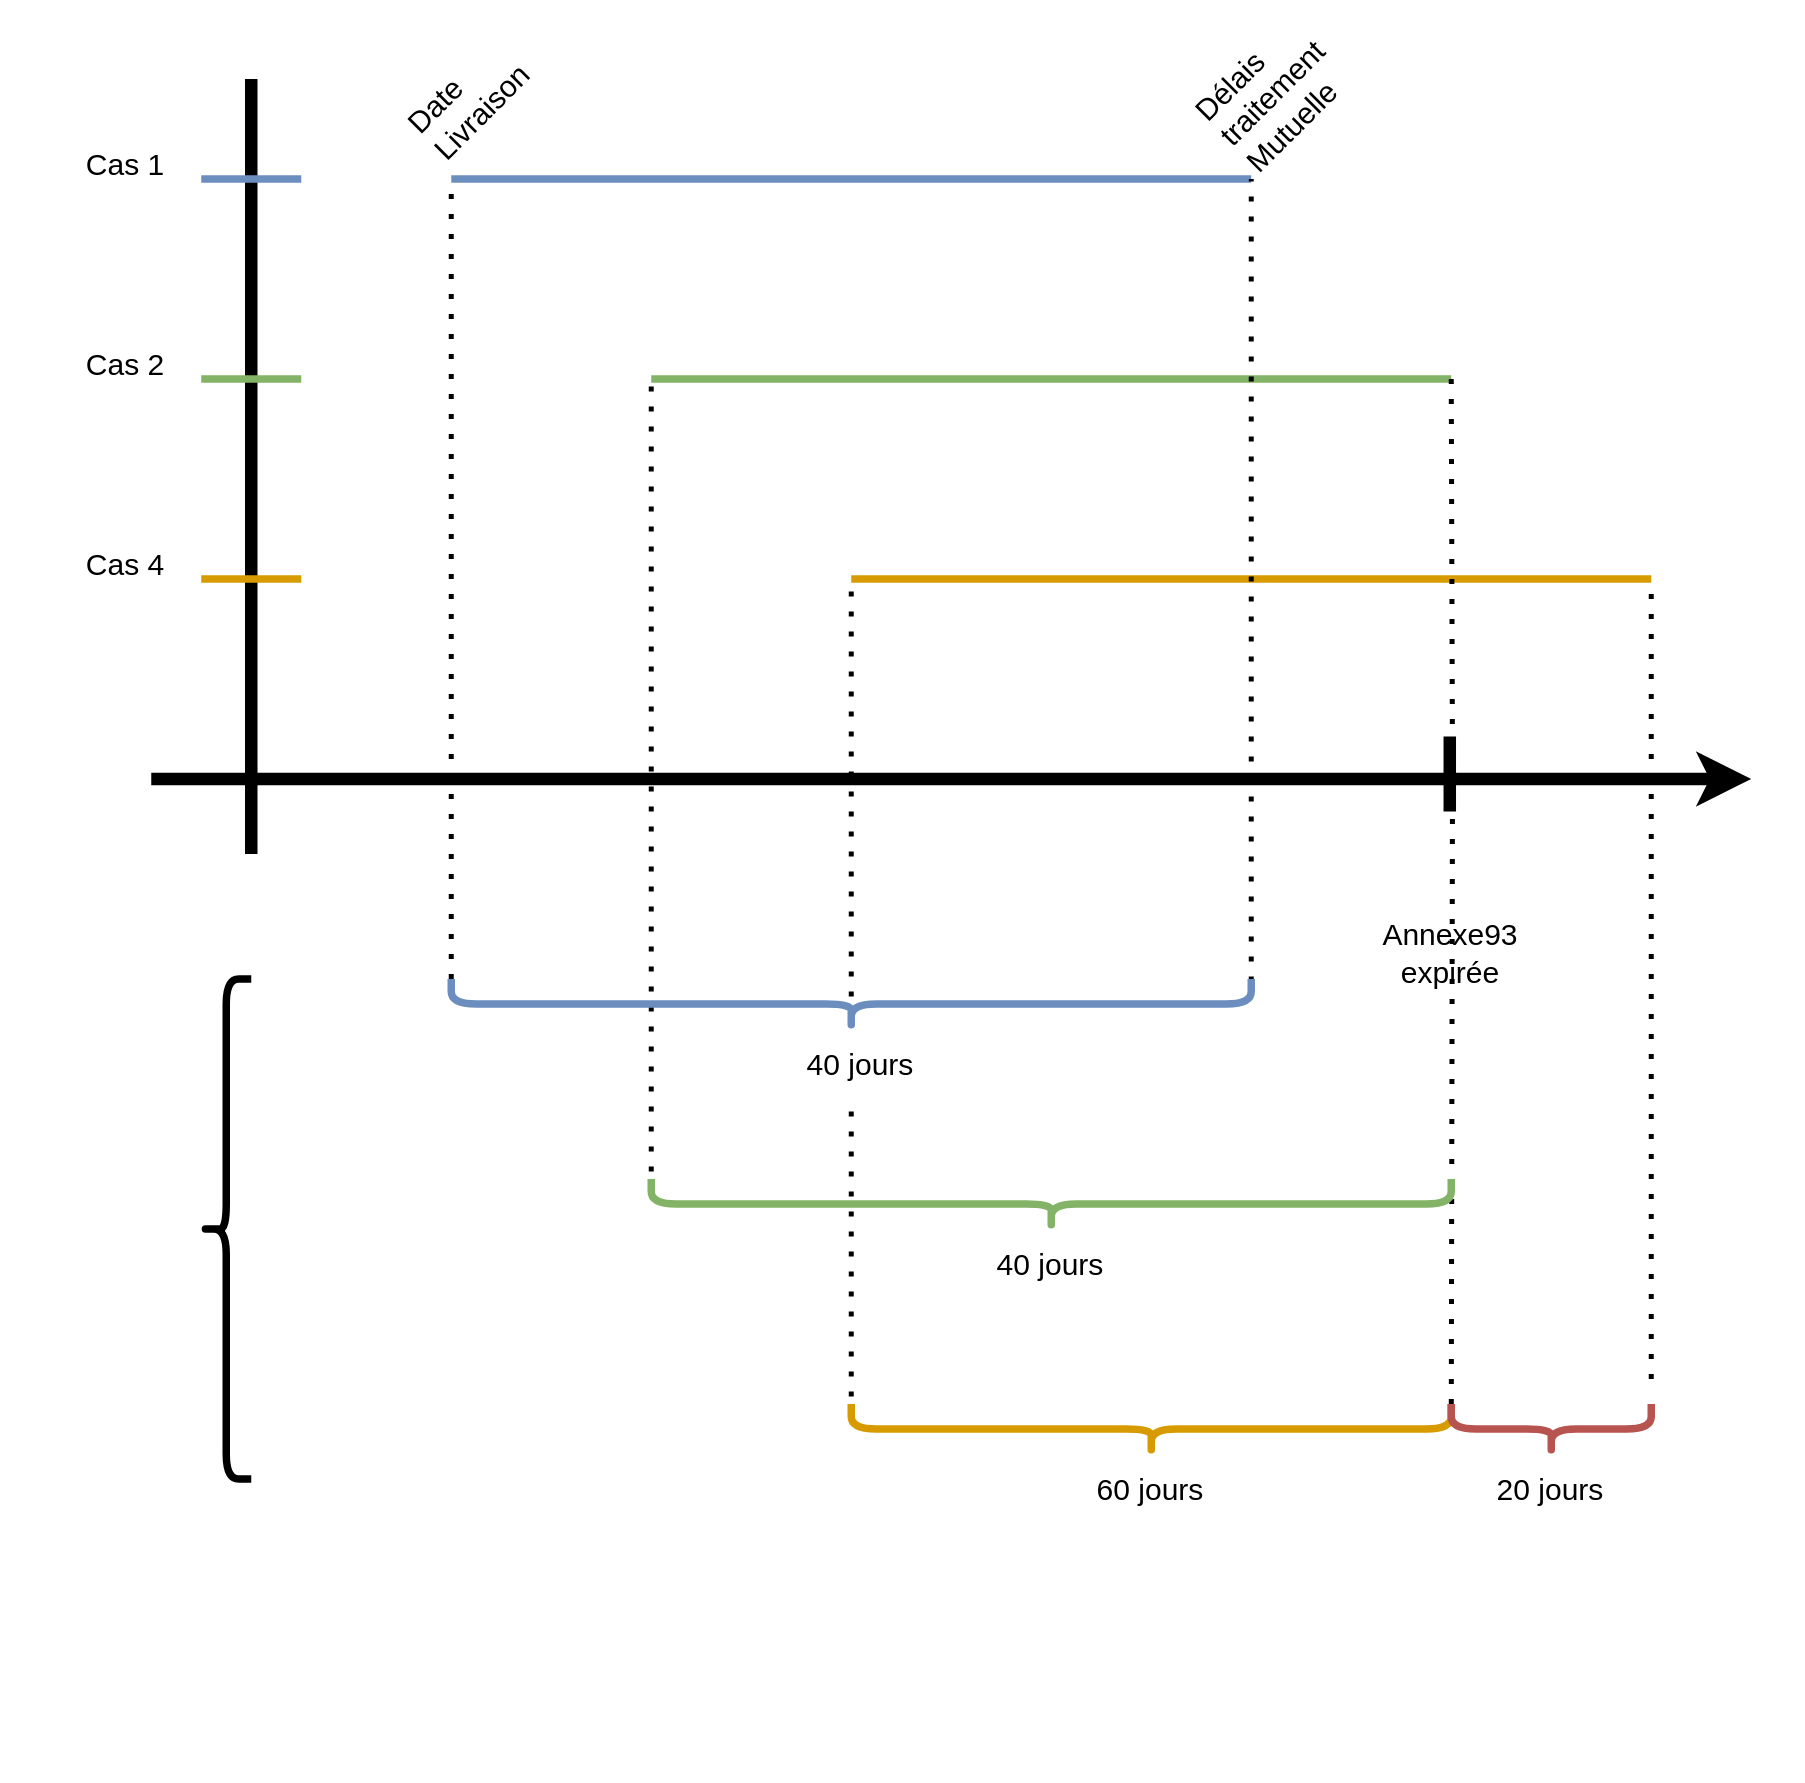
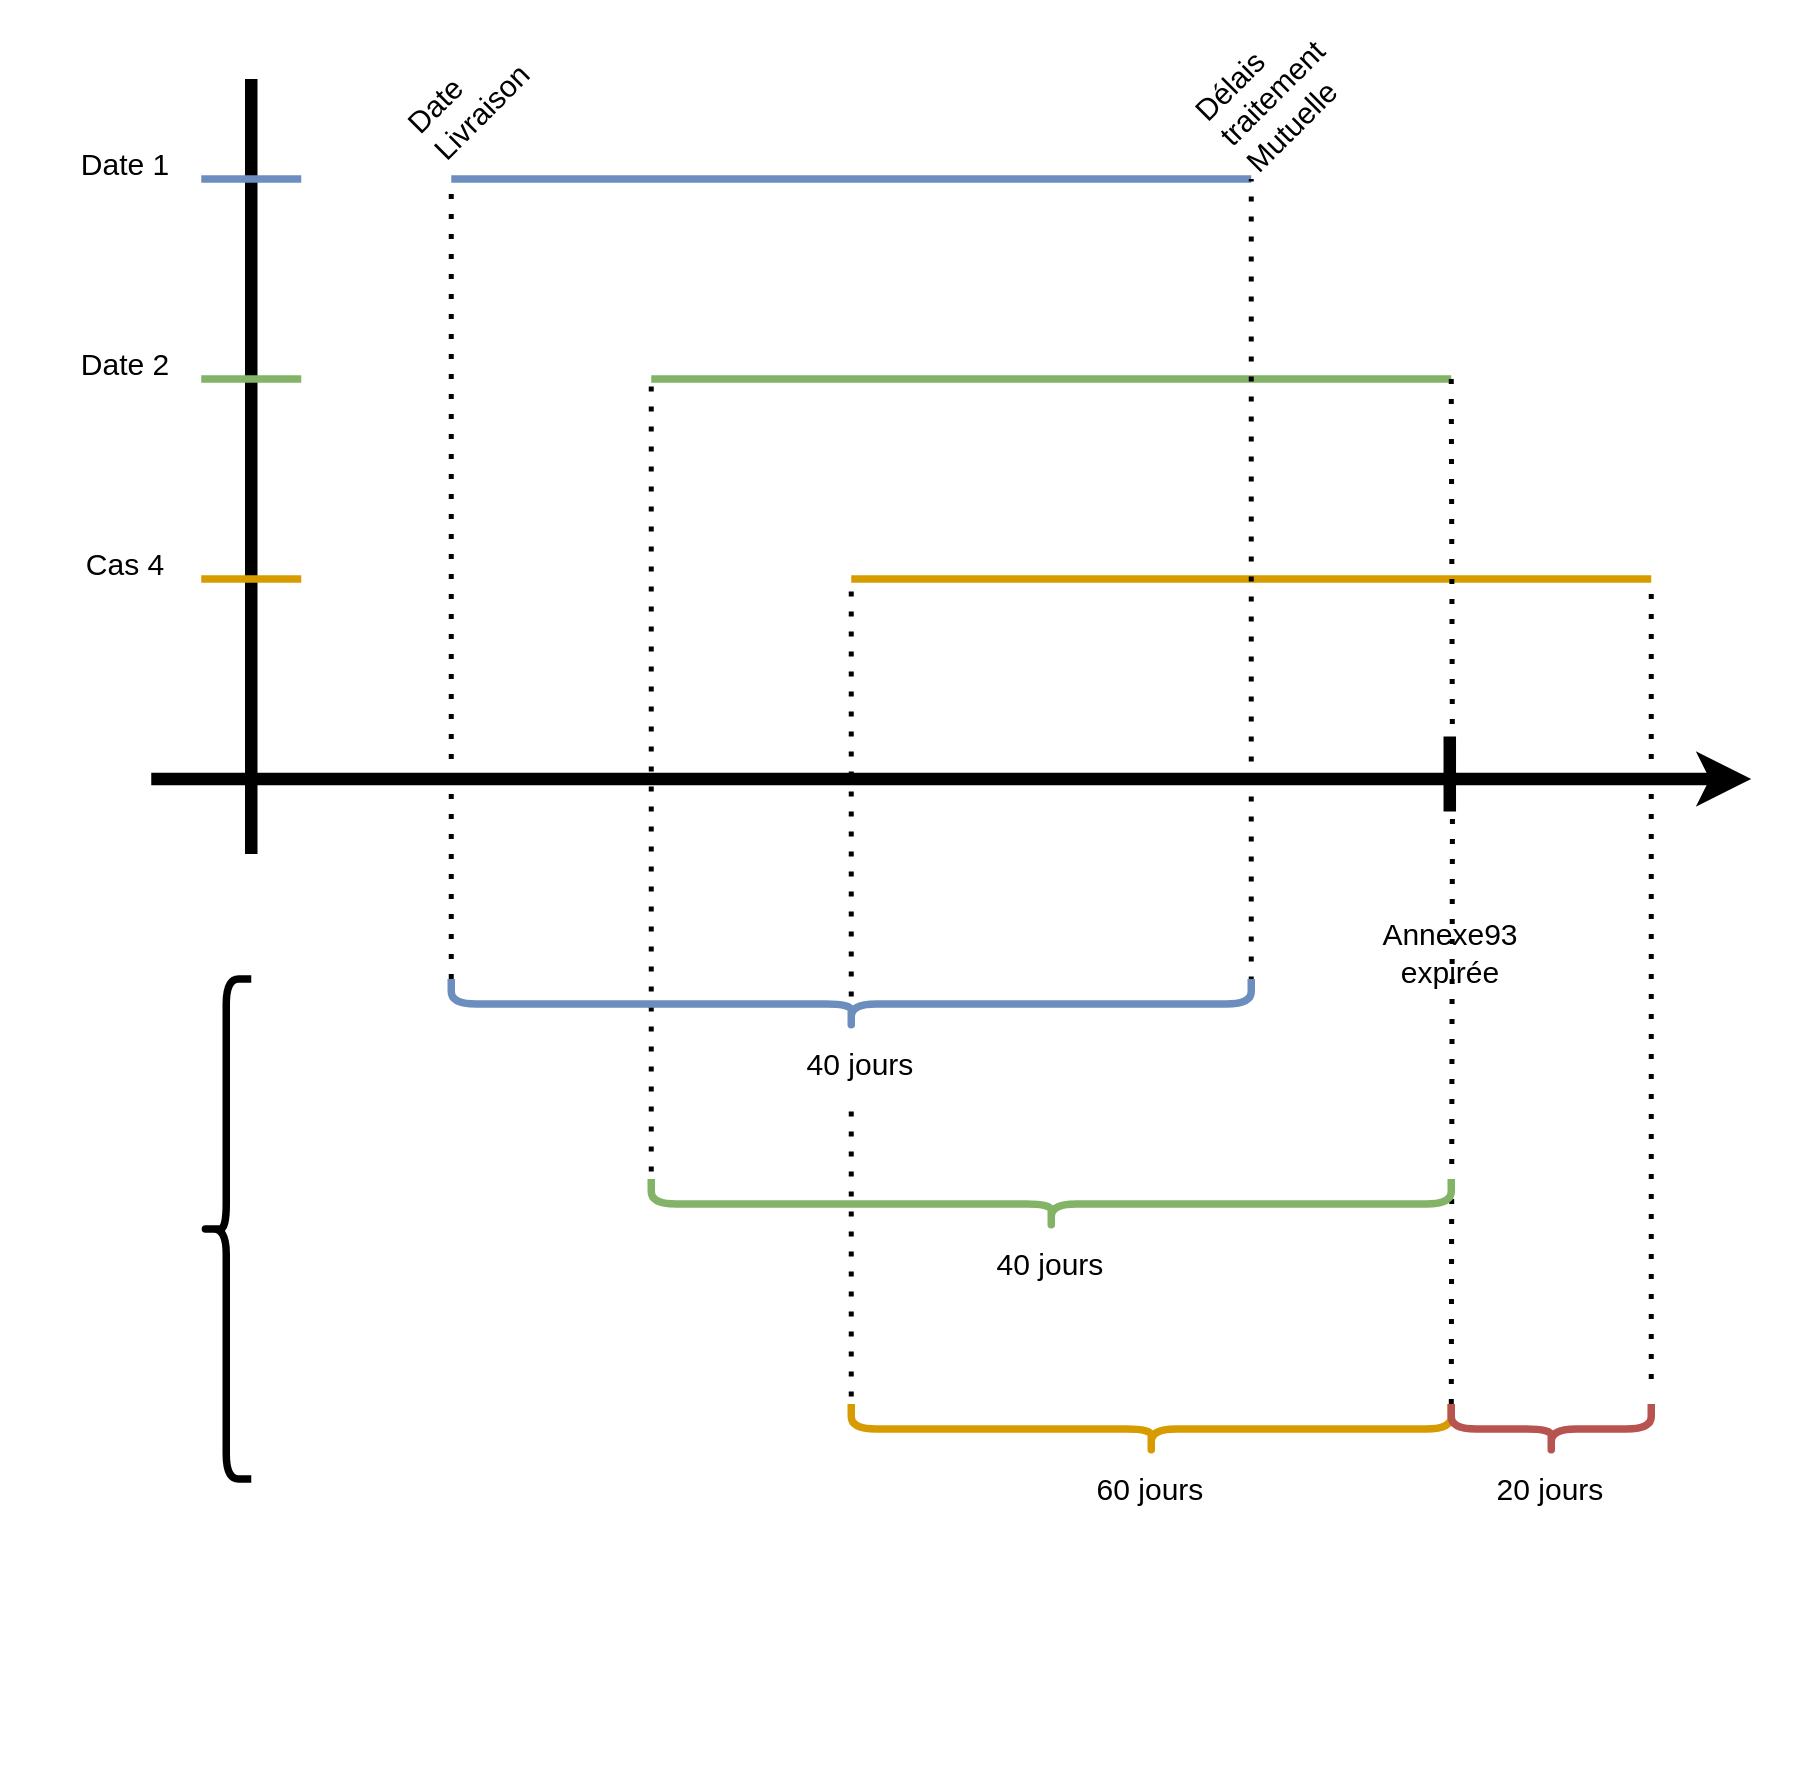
(126, 166) -> (126, 166)
(126, 366) -> (126, 366)
